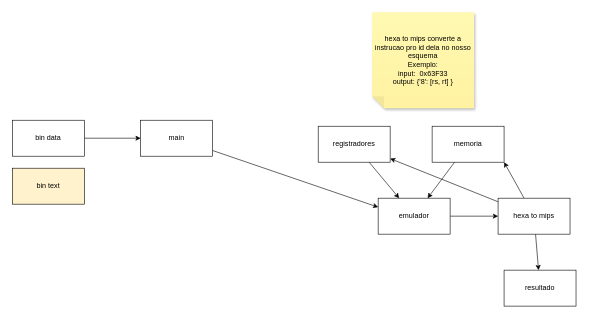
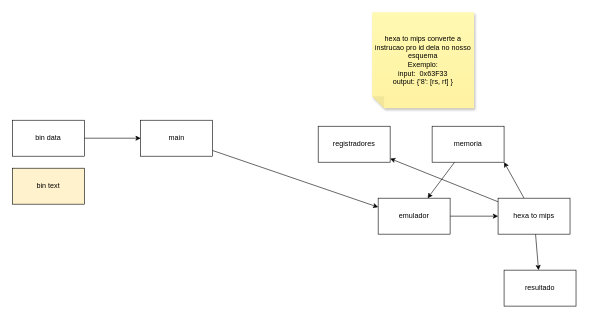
(384, 180) -> none
